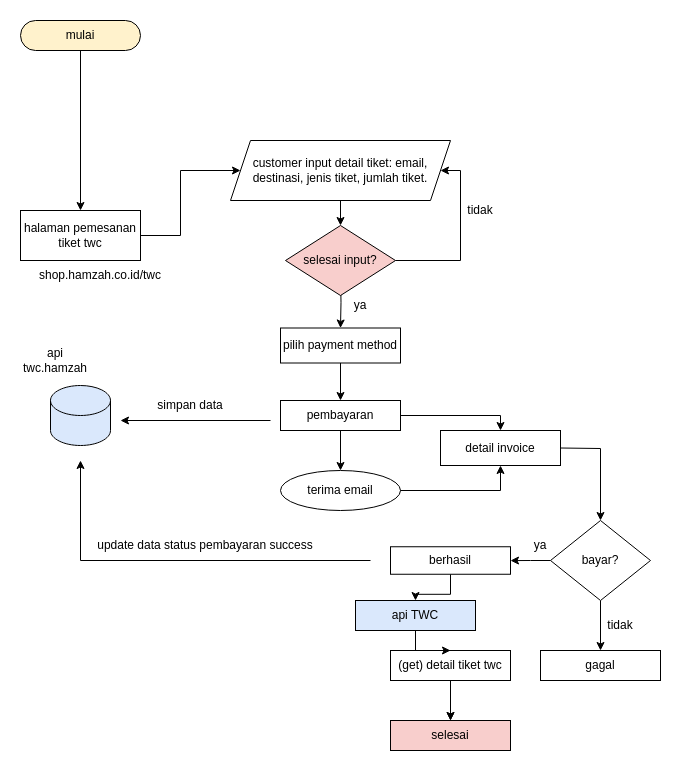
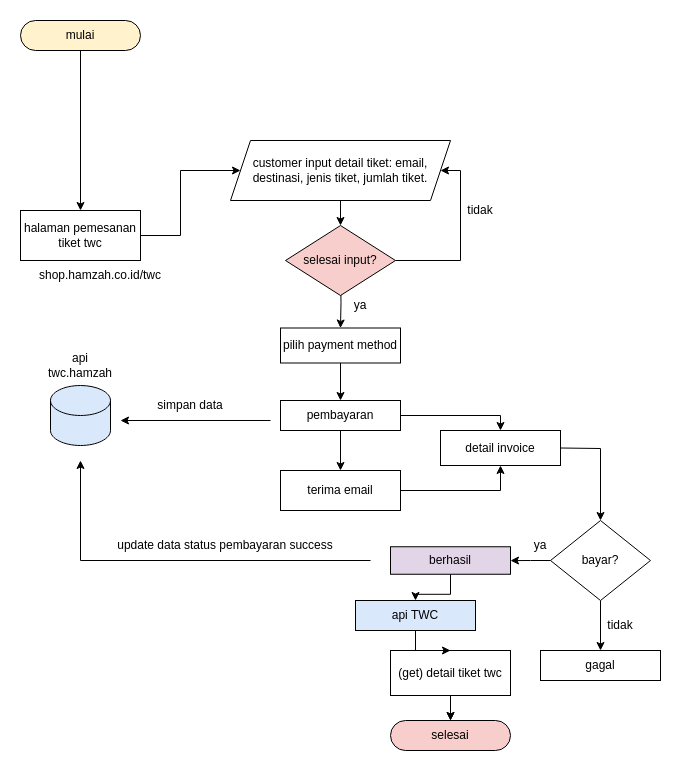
(56, 361) -> (81, 366)
(341, 491) -> (341, 491)
(206, 546) -> (226, 546)
(451, 561) -> (451, 561)
(451, 666) -> (451, 673)
(451, 736) -> (451, 736)
